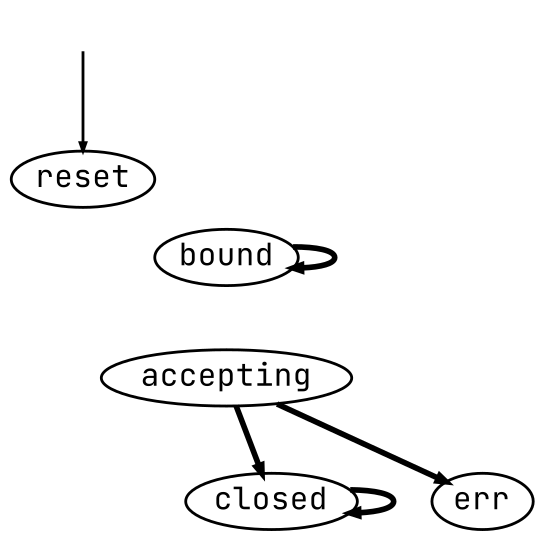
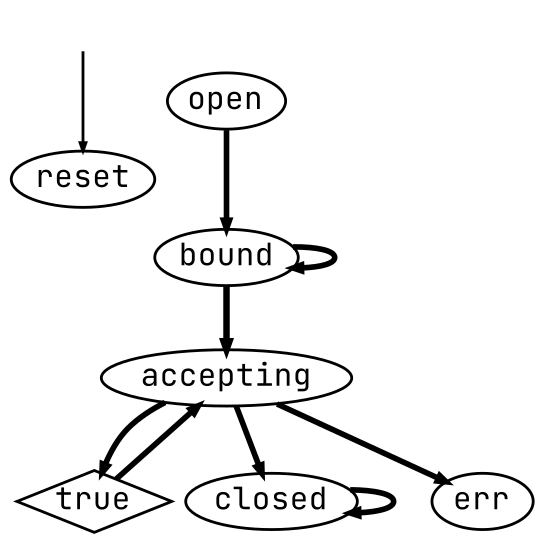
none -> (227, 101)
none -> (227, 313)
none -> (94, 501)
